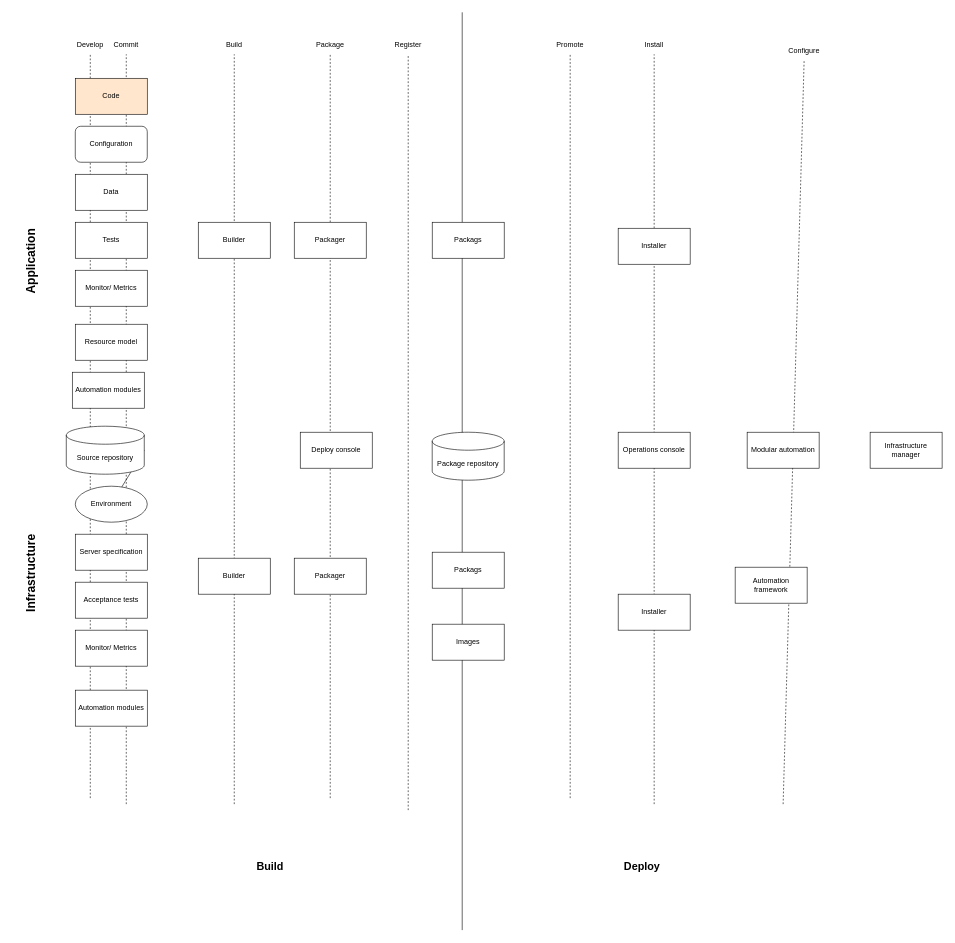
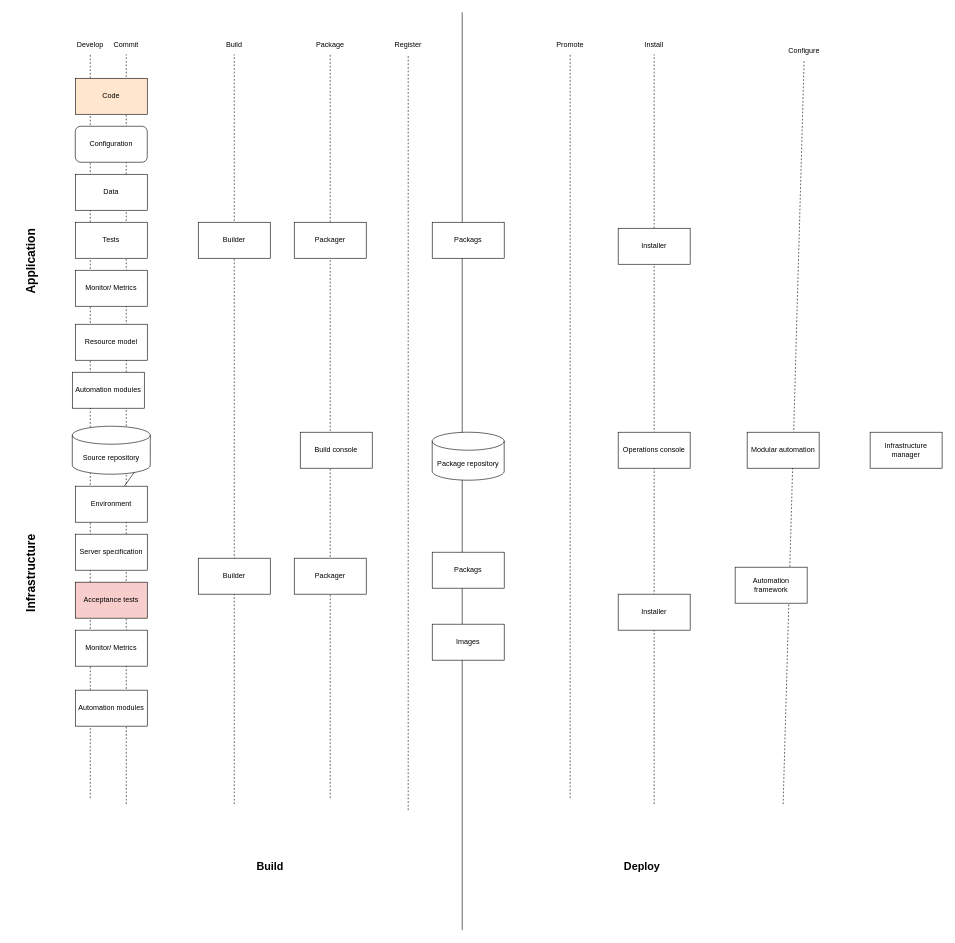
(105, 450) -> (111, 450)
(336, 450) -> (336, 450)
(111, 504) -> (111, 504)
(111, 600) -> (111, 600)
